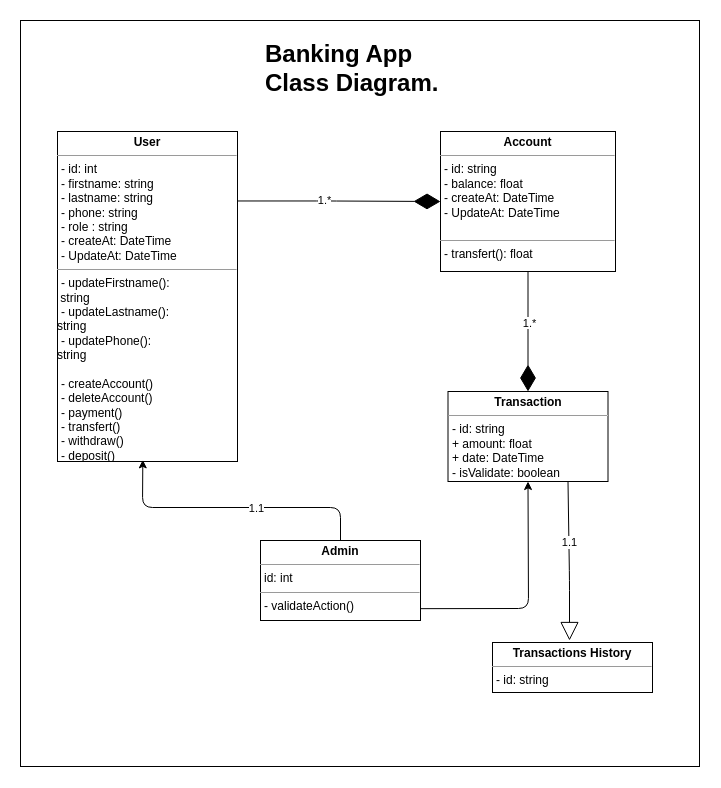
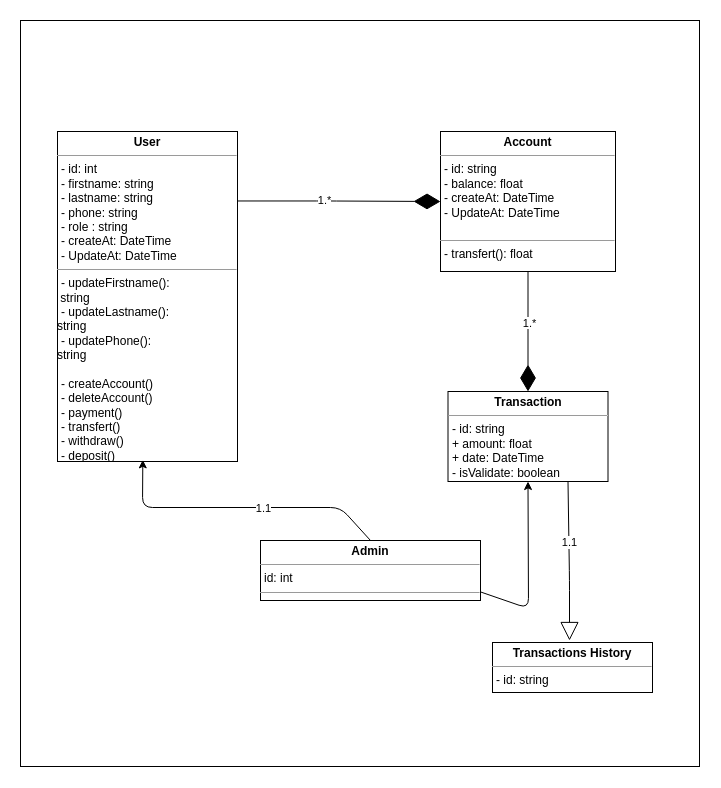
(356, 67) -> none
(341, 581) -> (371, 571)
